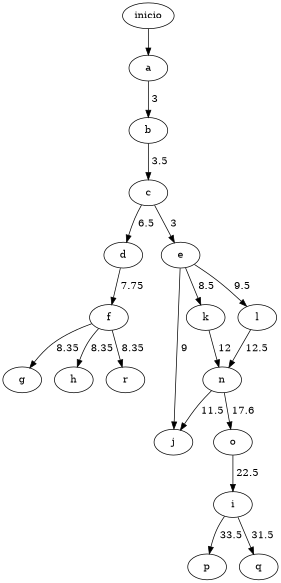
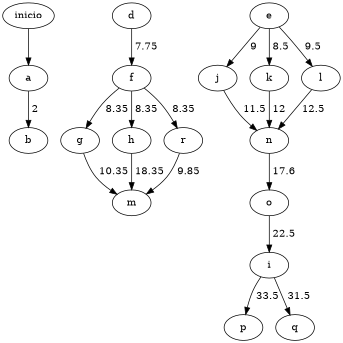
(153, 99) -> (34, 109)
(148, 193) -> none
none -> (132, 203)
(197, 407) -> (236, 109)
